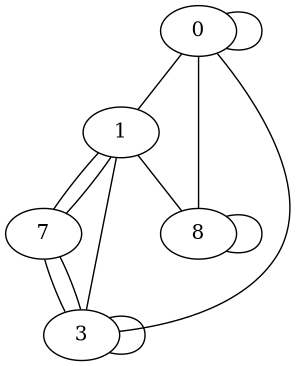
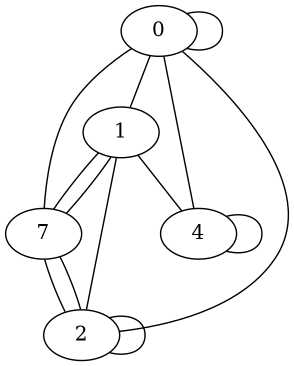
none -> (66, 116)
(199, 234) -> (199, 234)
(82, 335) -> (82, 335)
